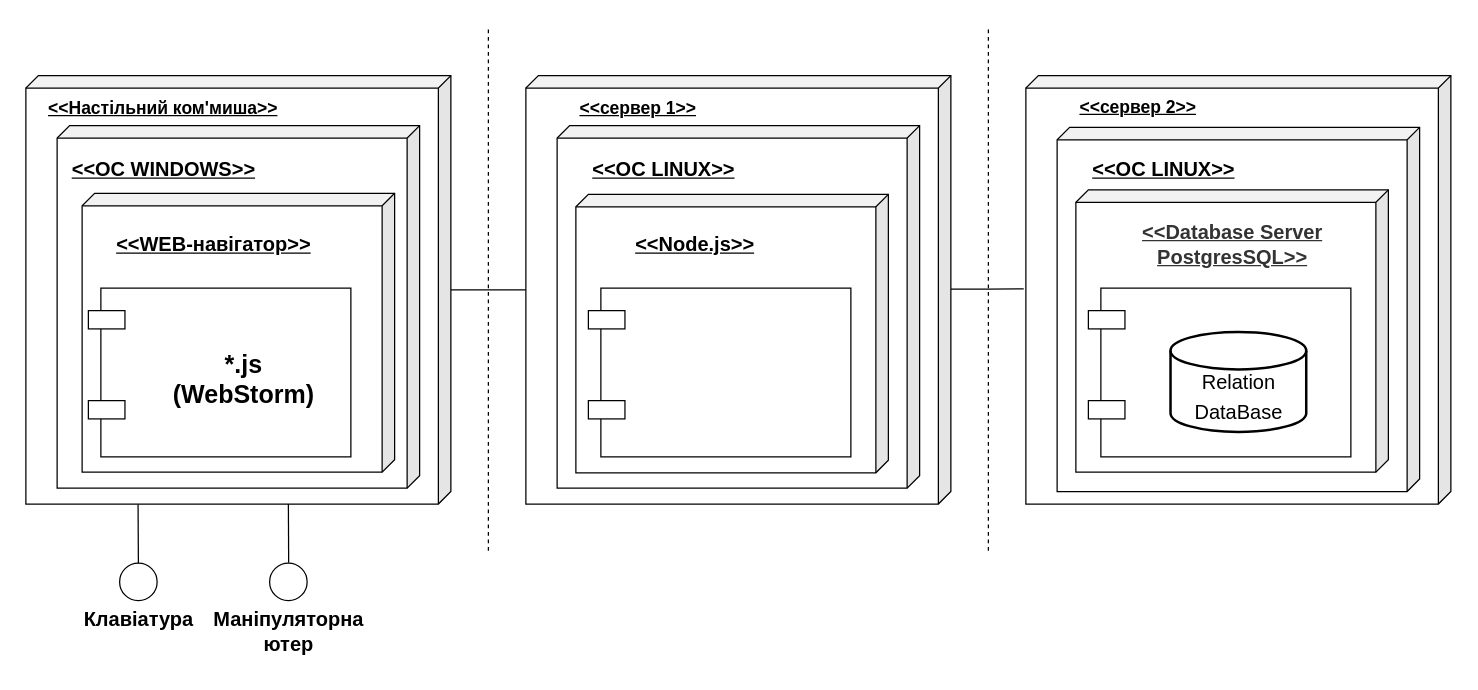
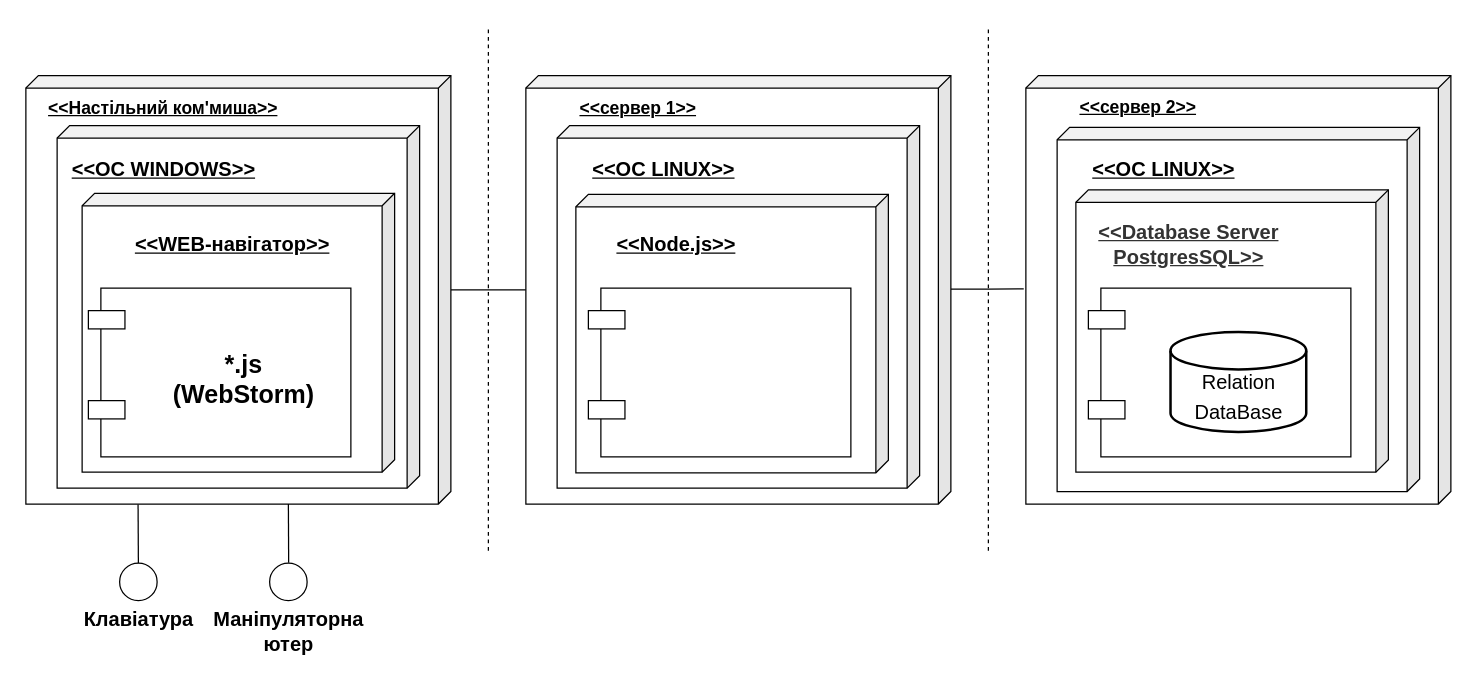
(213, 244) -> (232, 244)
(694, 244) -> (676, 244)
(1232, 244) -> (1188, 244)
